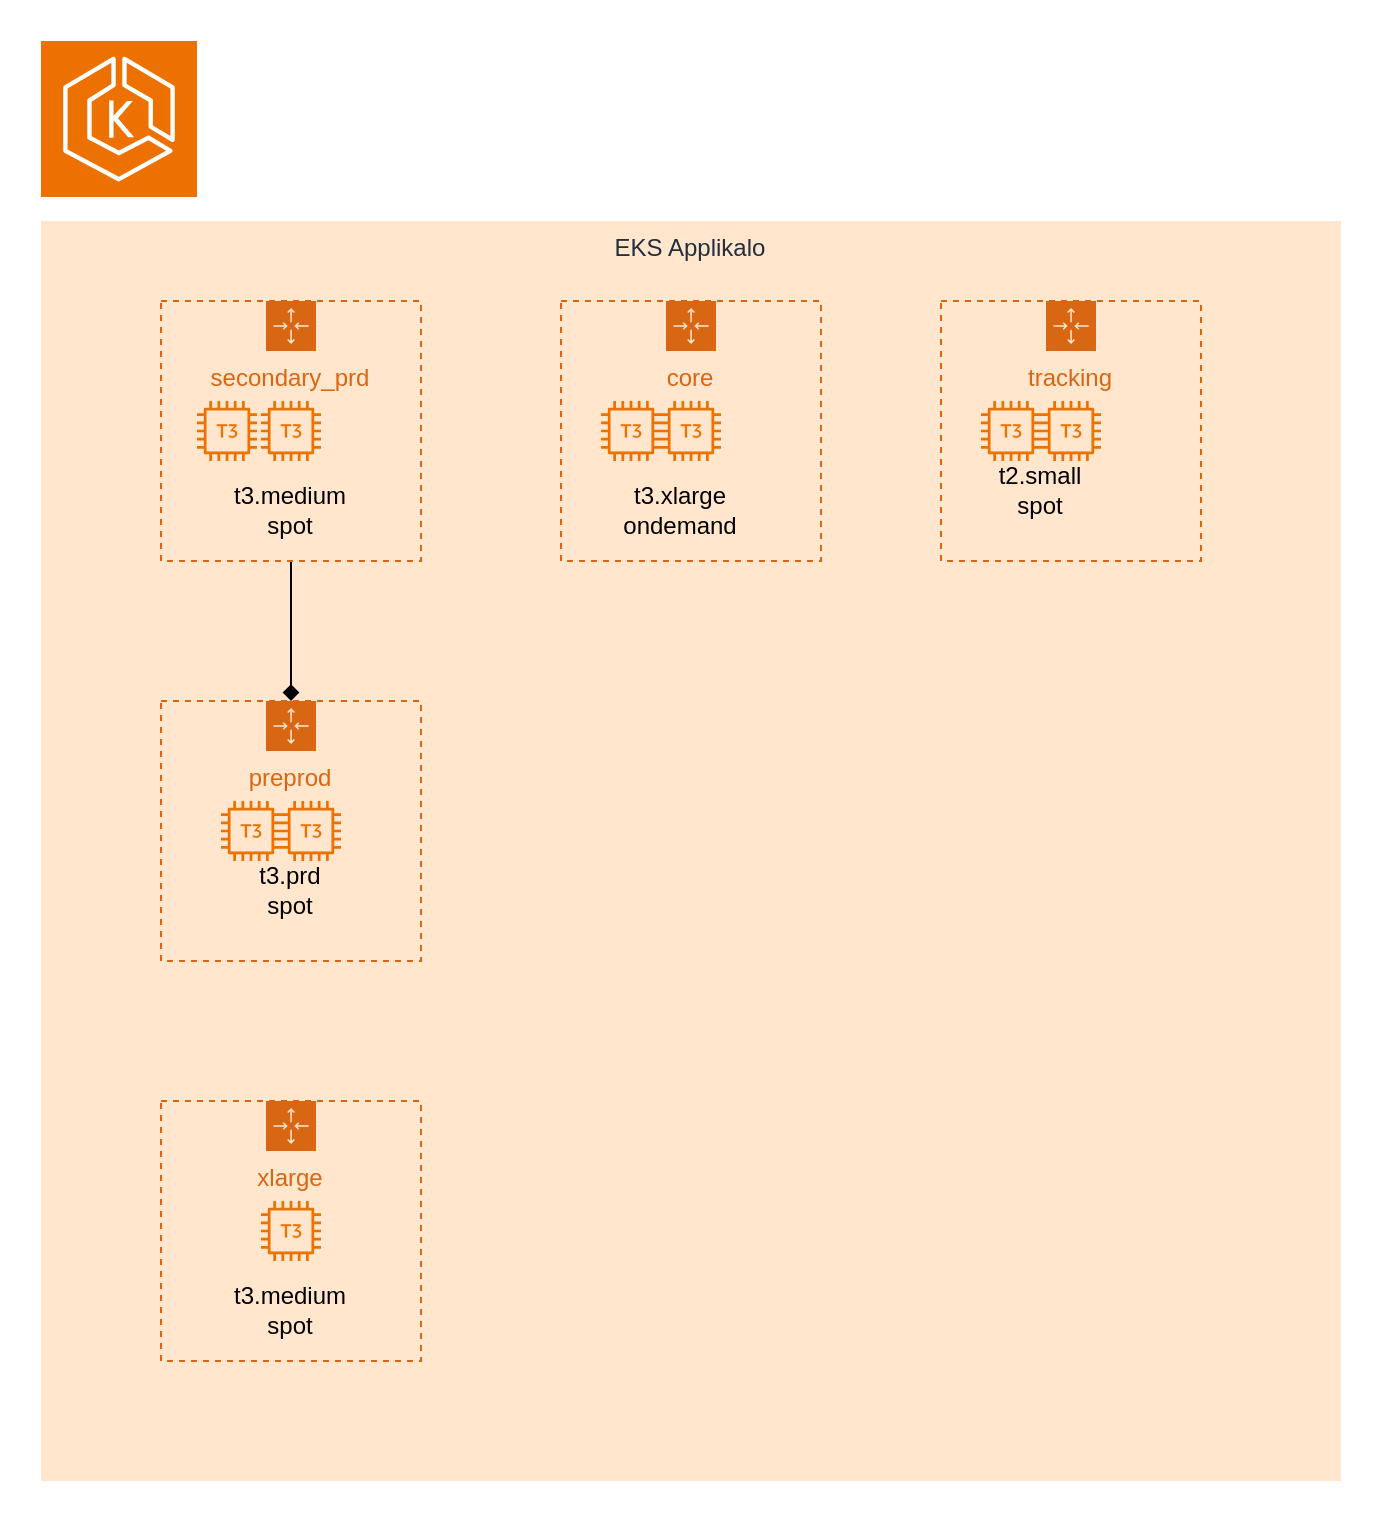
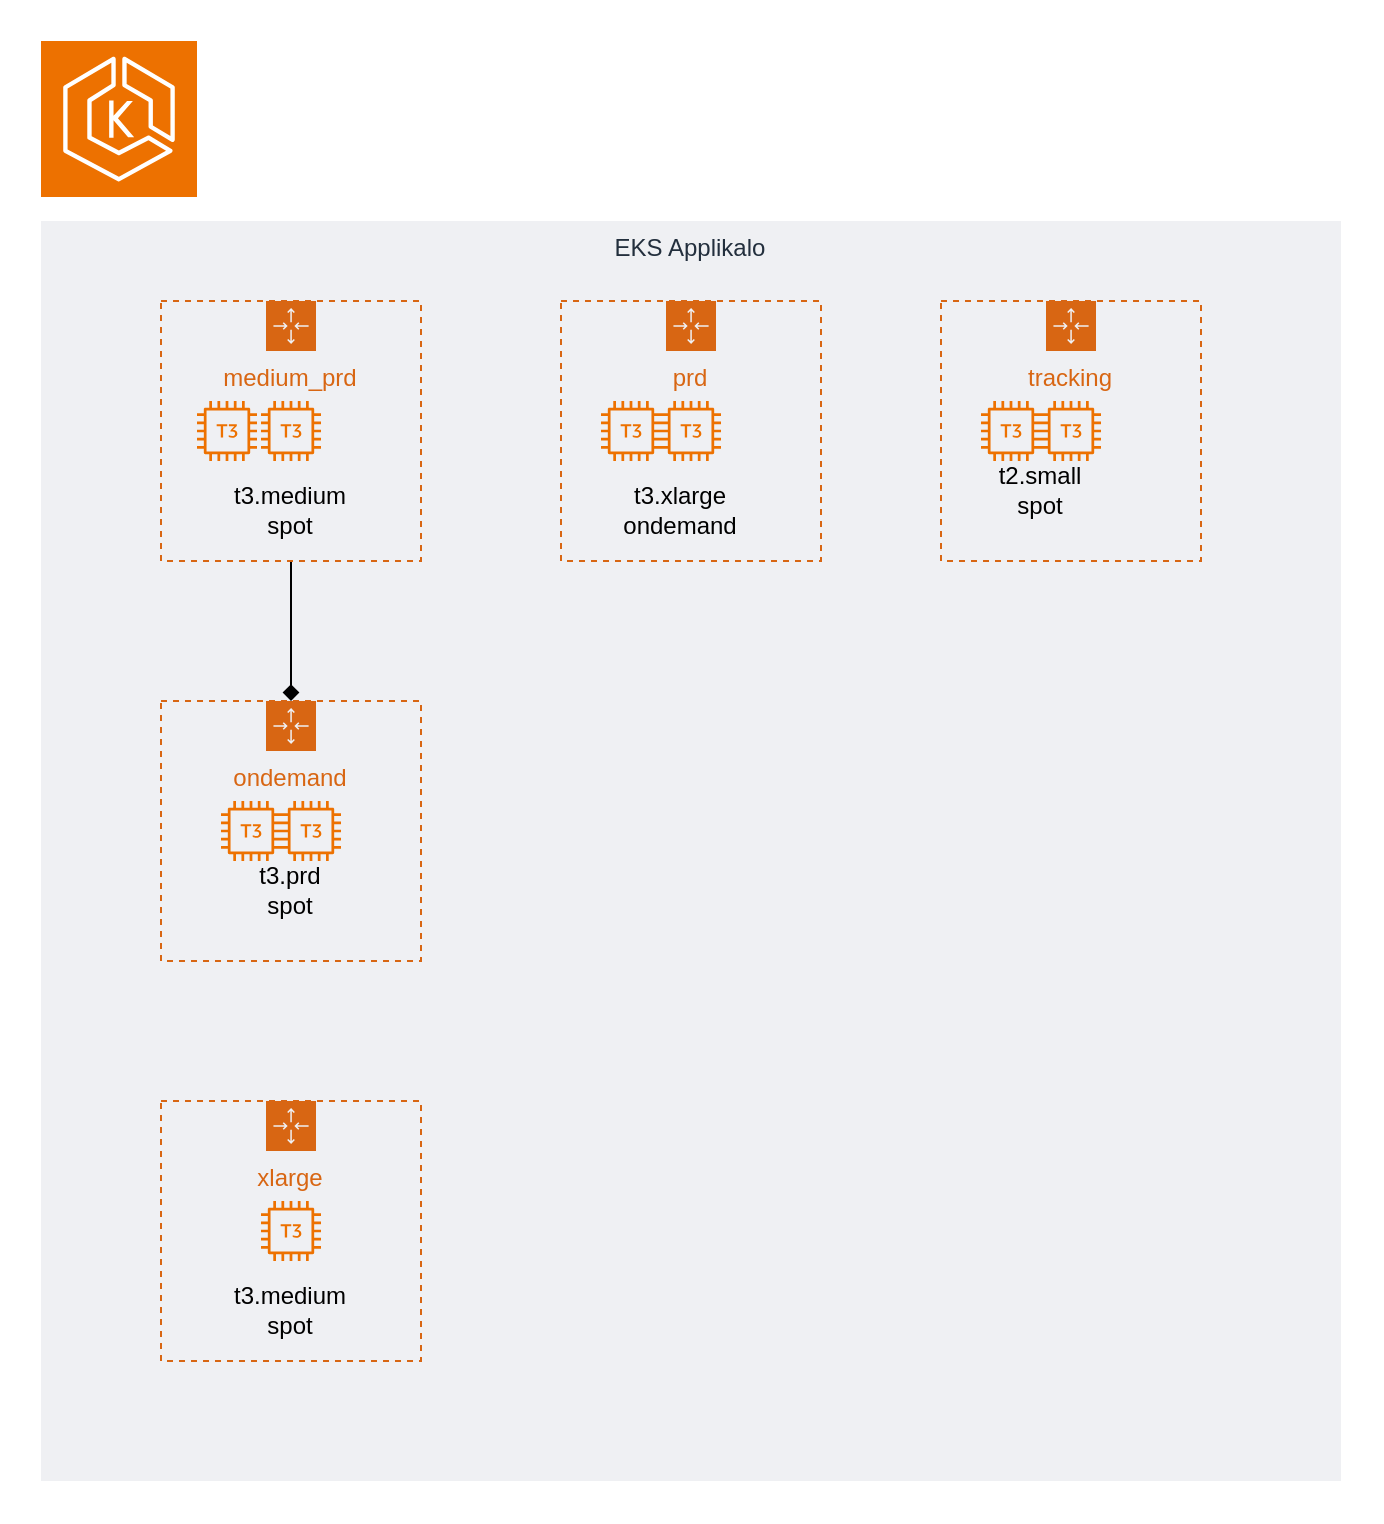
(291, 379) -> (291, 379)
(691, 379) -> (691, 379)
(291, 779) -> (291, 779)
(691, 851) -> (691, 851)
